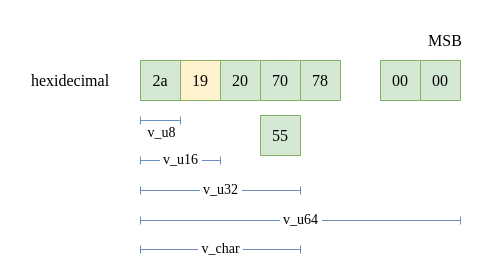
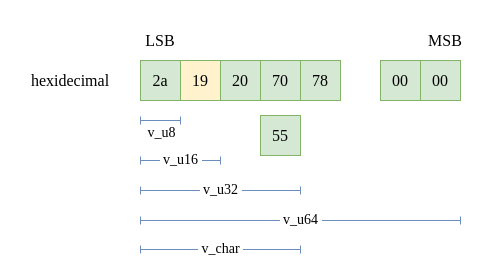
none -> (161, 41)
